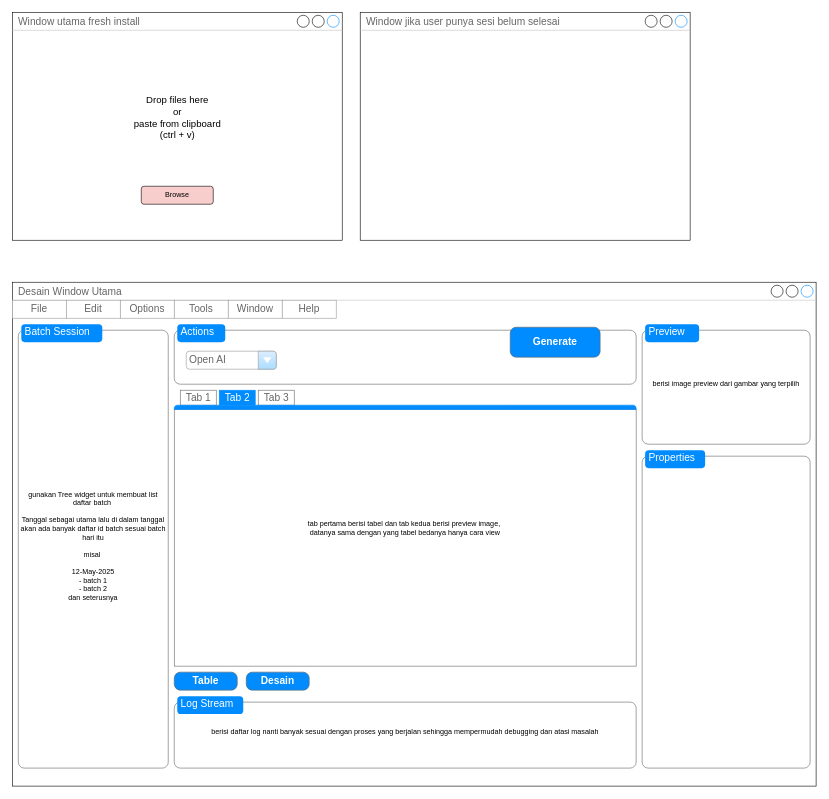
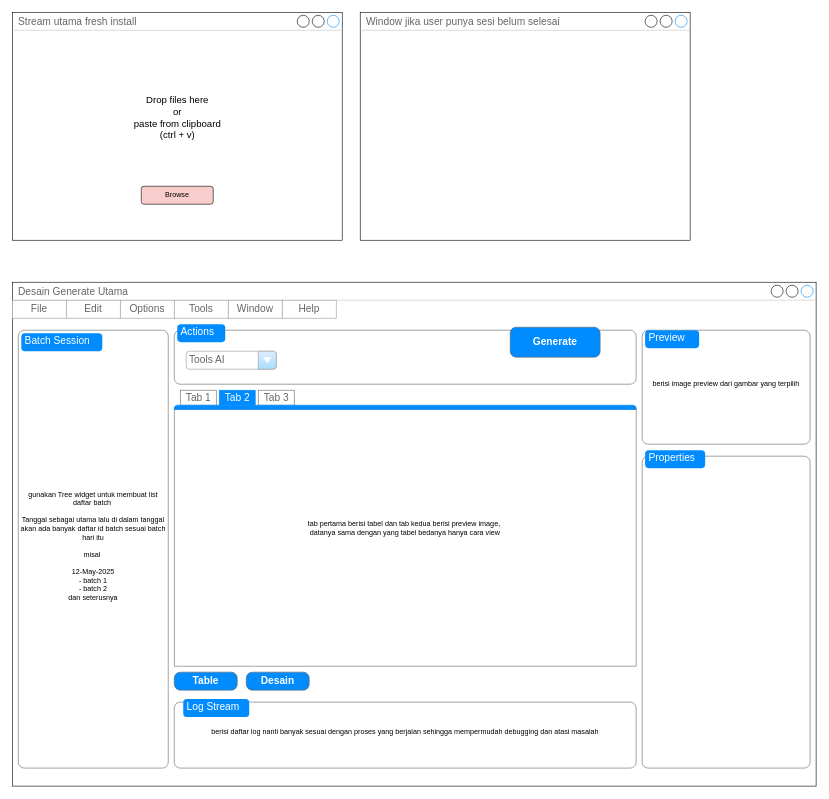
(83, 23) -> (85, 23)
(67, 293) -> (74, 293)
(62, 333) -> (62, 342)
(672, 333) -> (672, 339)
(208, 360) -> (209, 360)
(210, 705) -> (216, 708)
